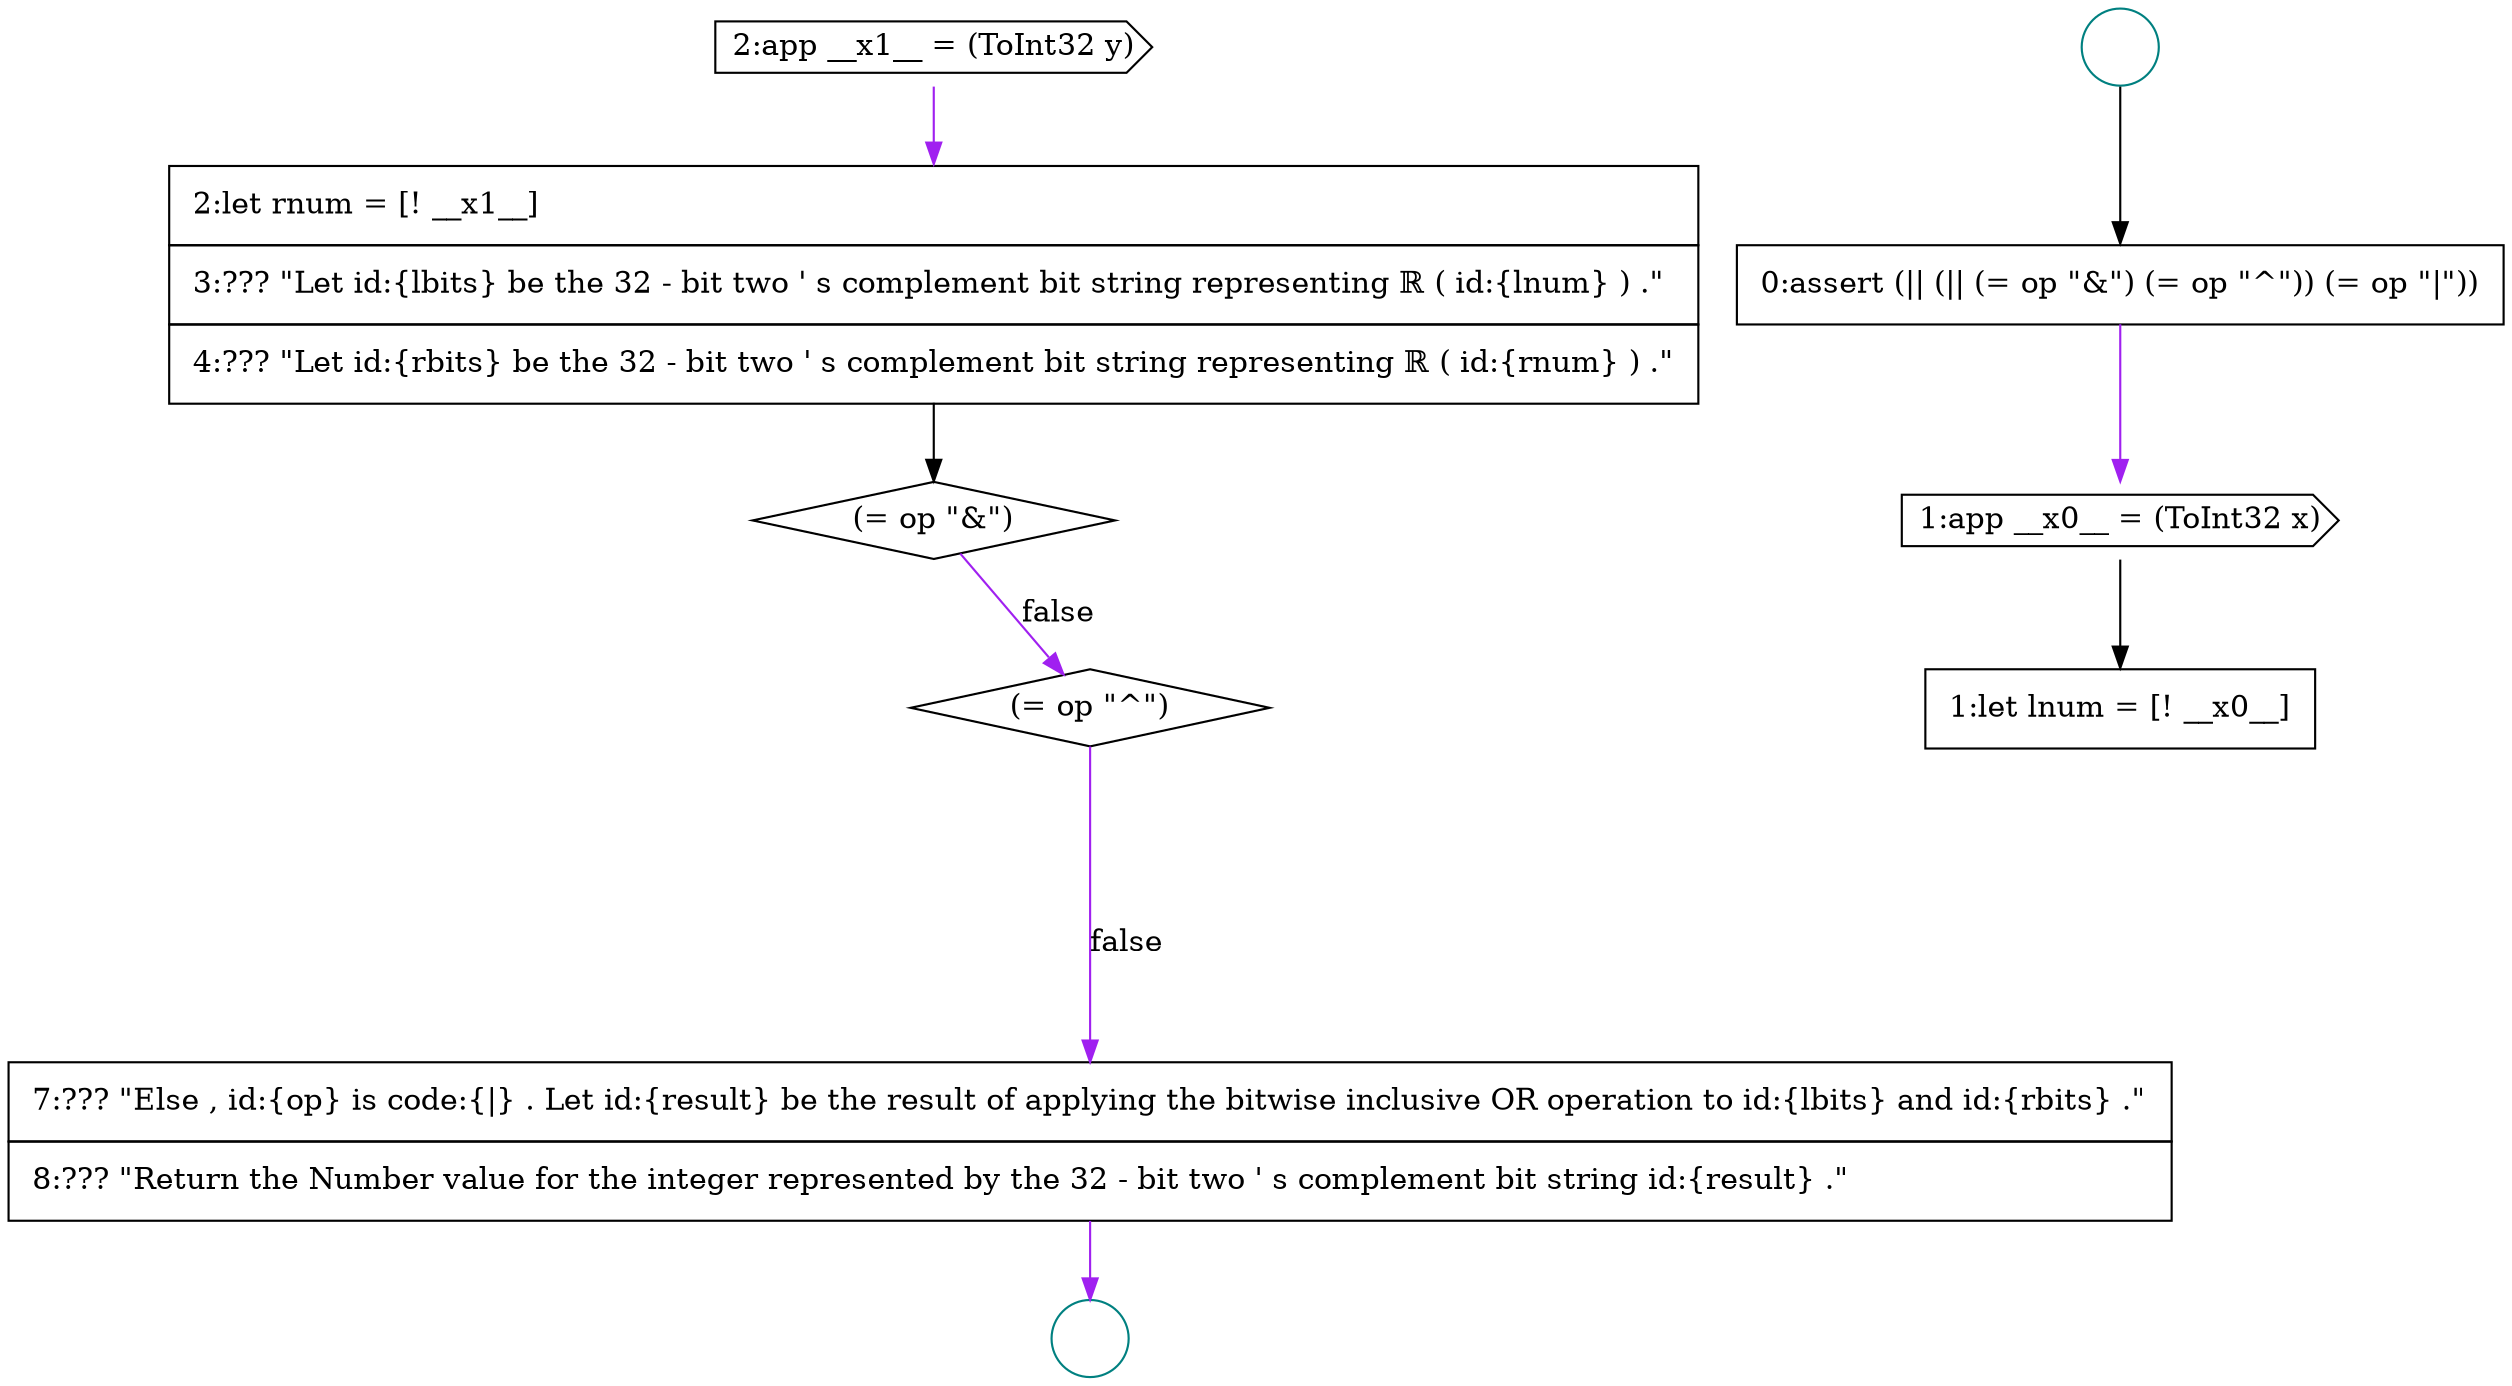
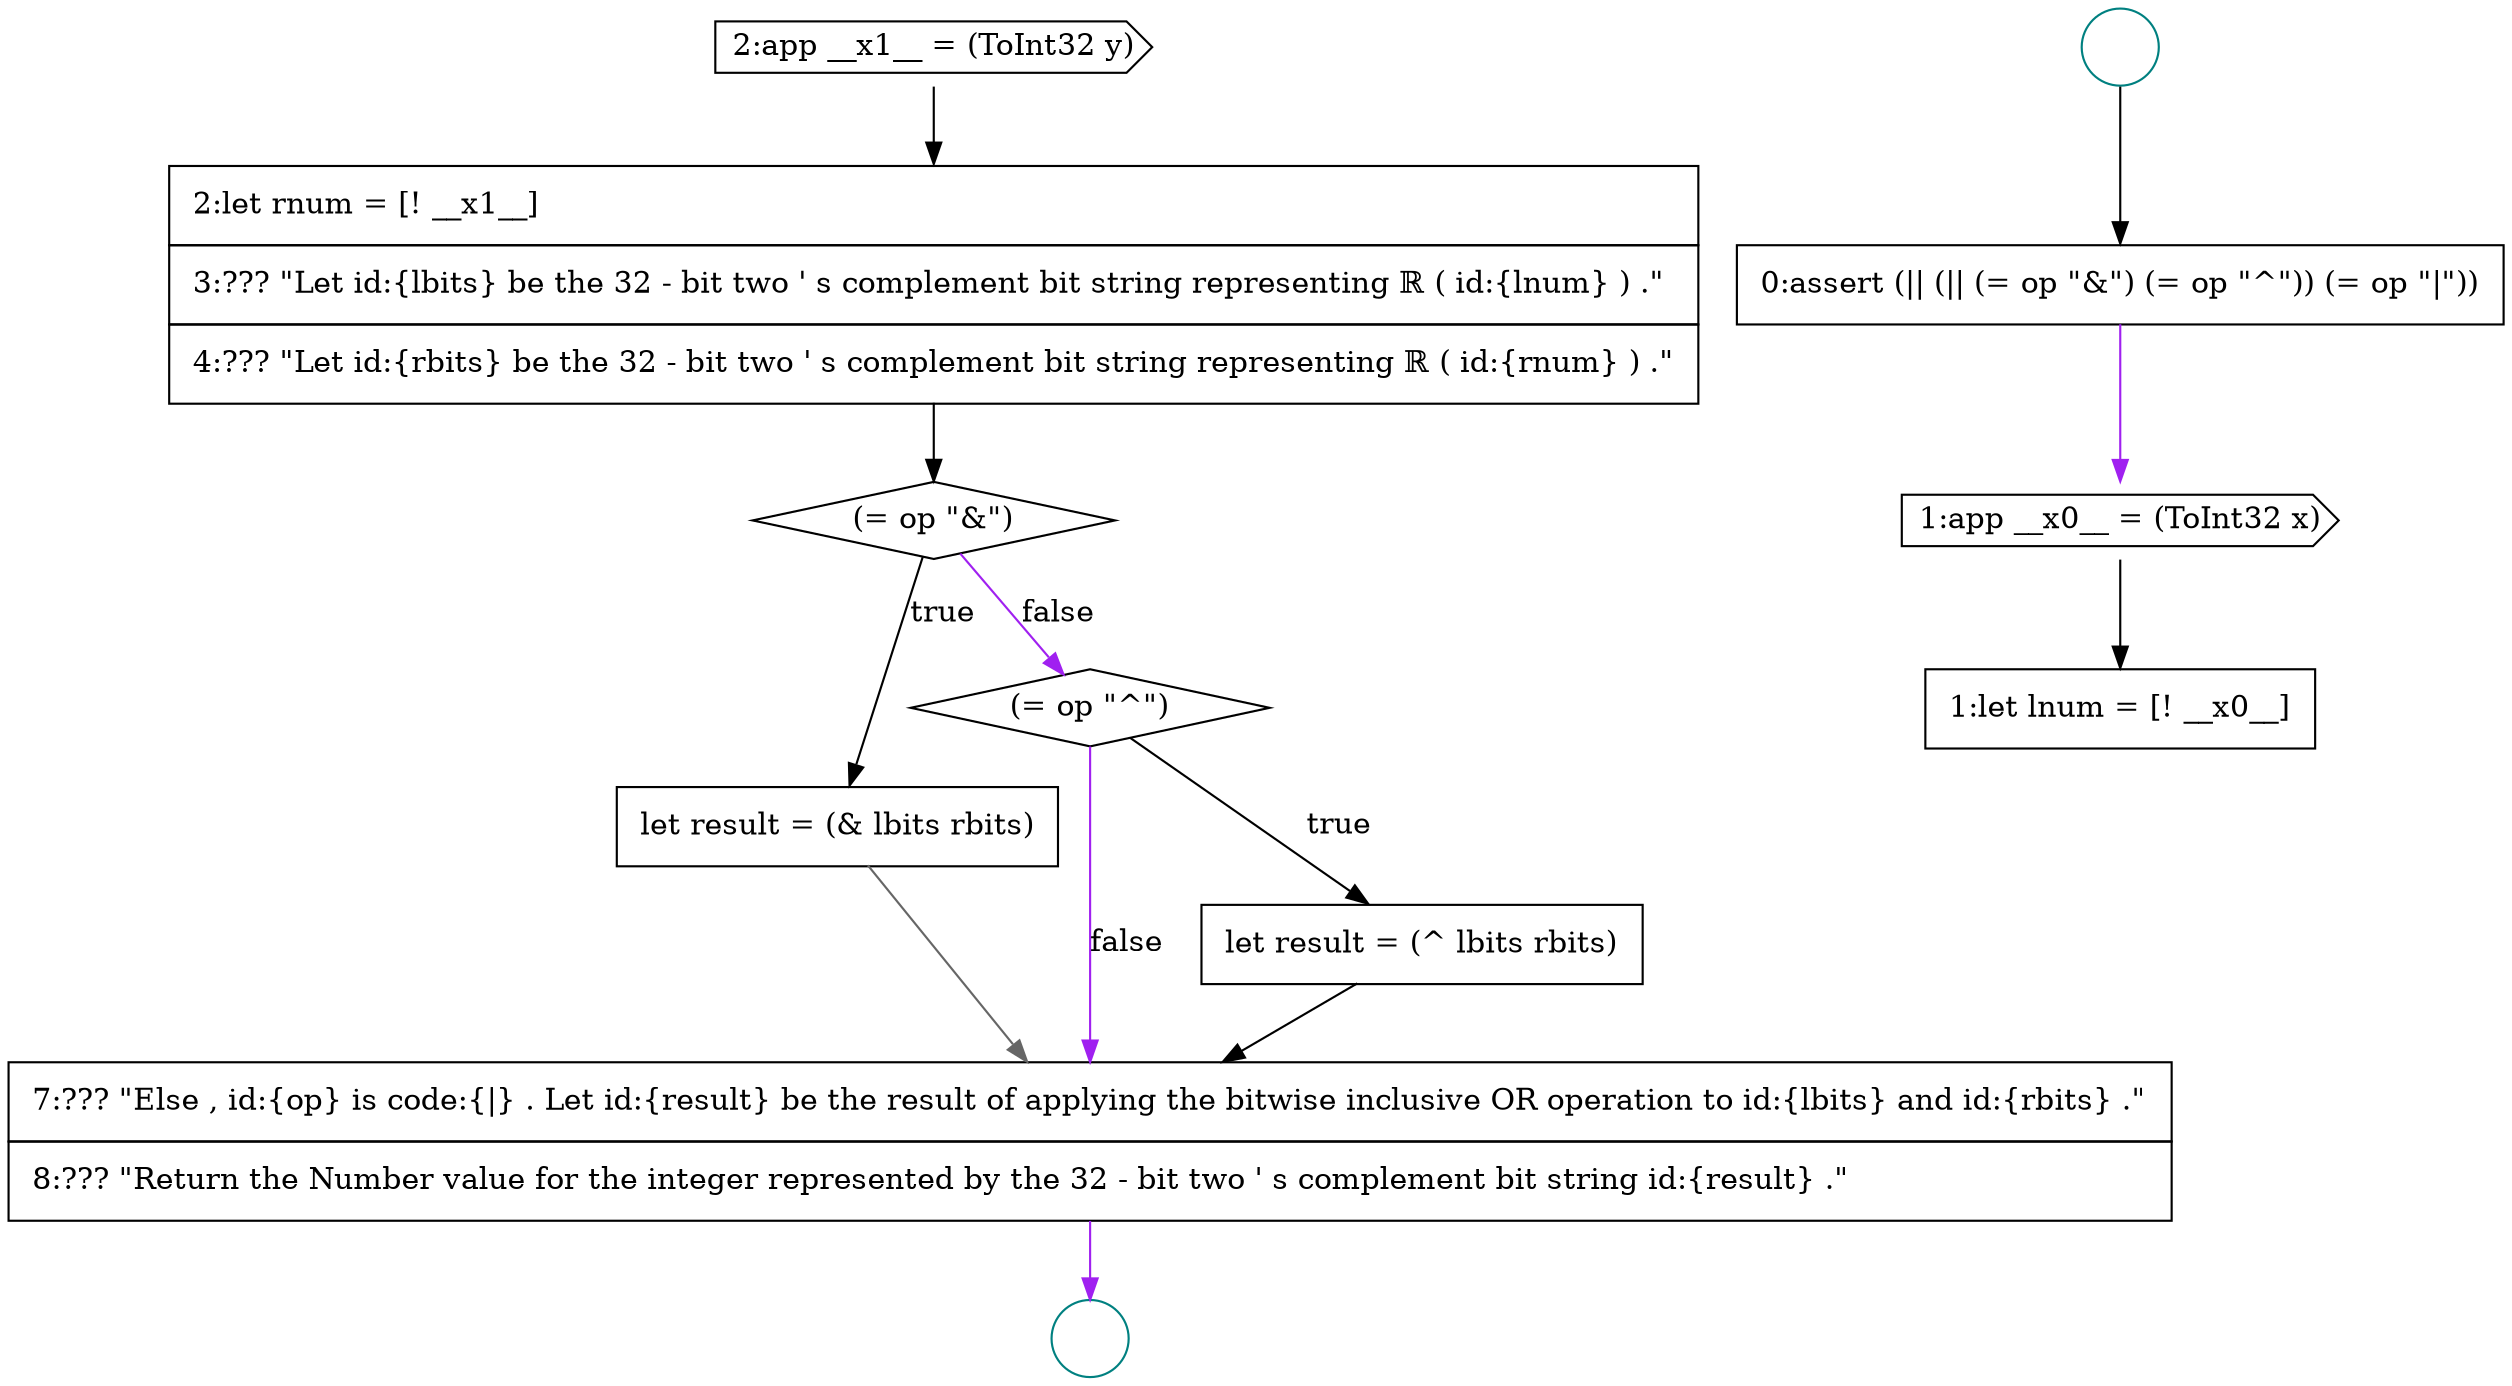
(934, 114) -> (934, 114)
none -> (837, 826)
none -> (1422, 943)
